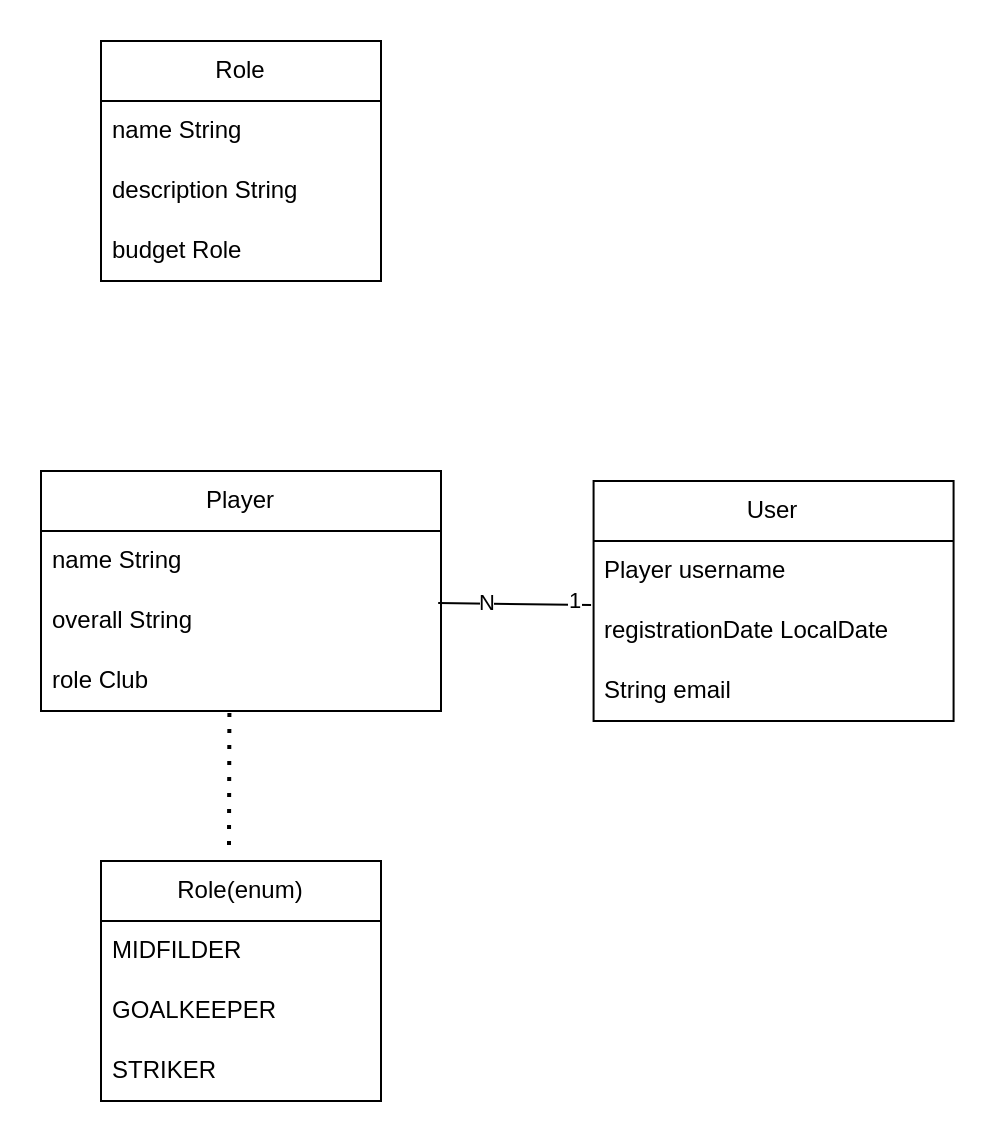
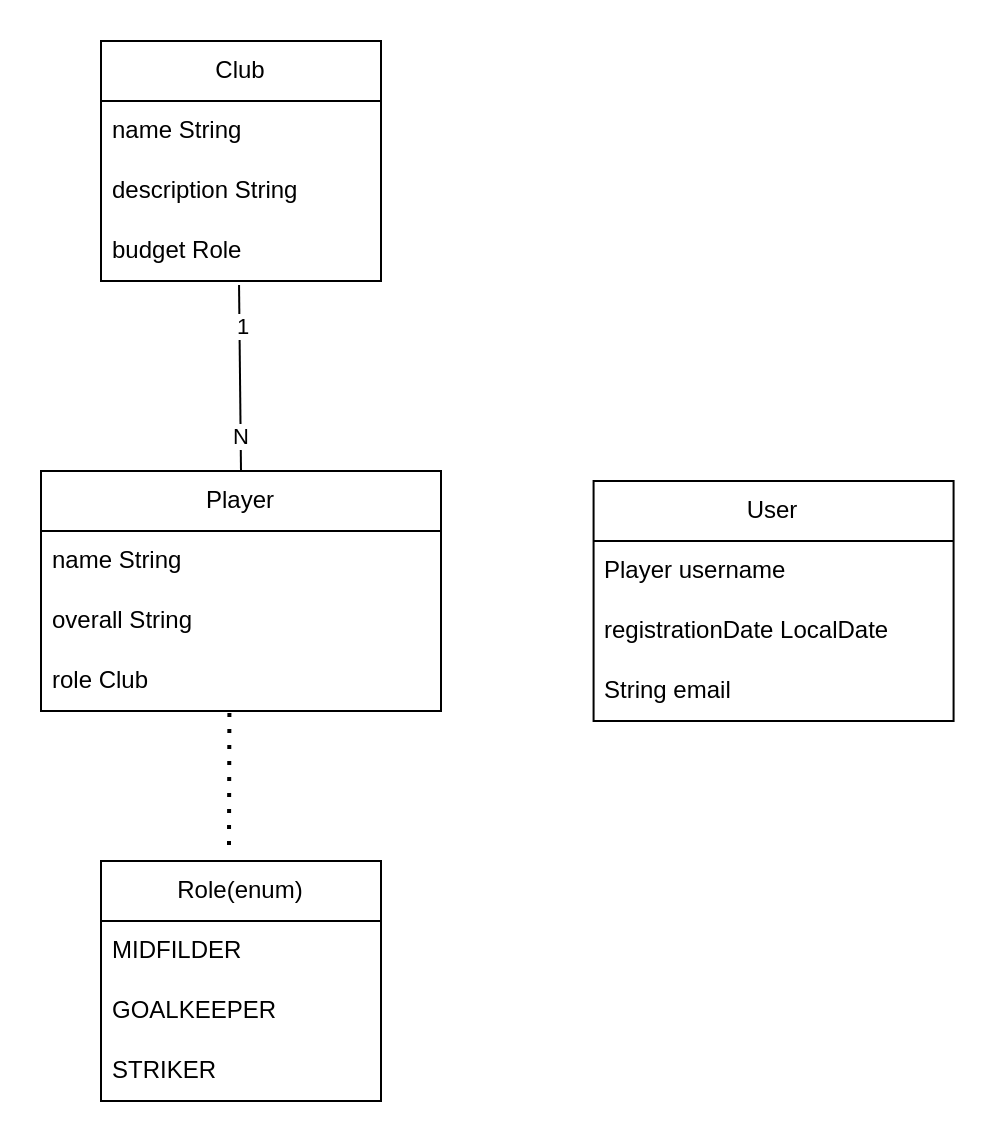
(241, 71) -> (241, 71)
none -> (240, 378)
(517, 604) -> none
